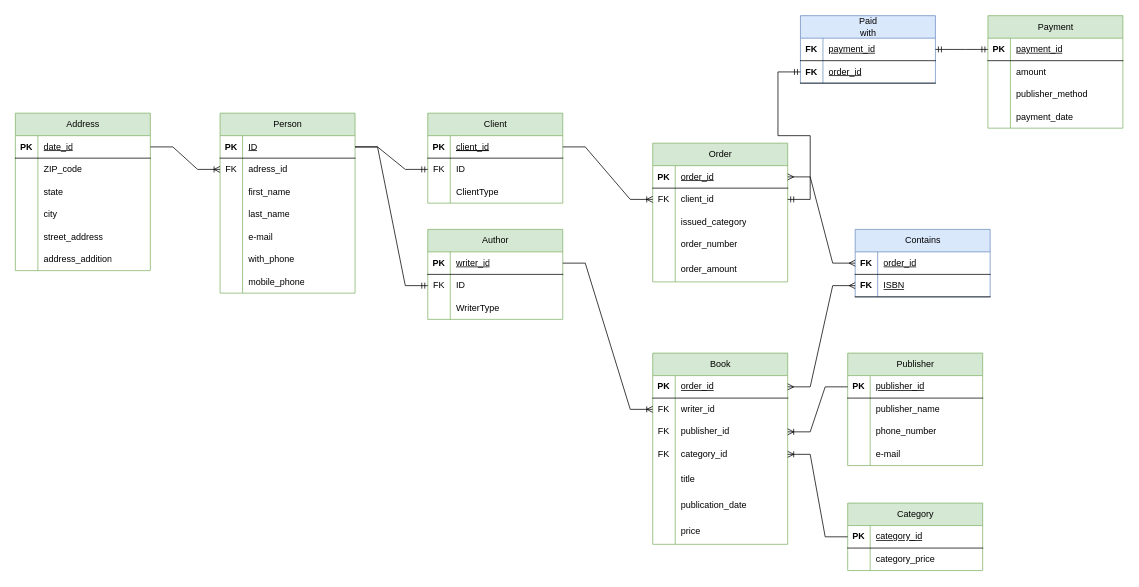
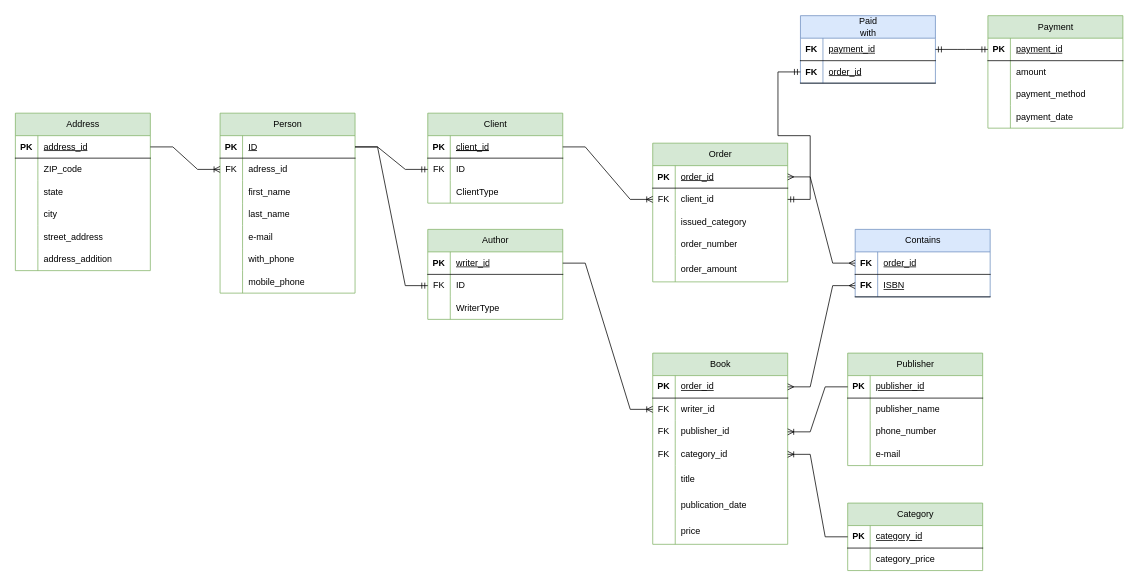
(1055, 94) -> (1052, 94)
(60, 147) -> (68, 147)
